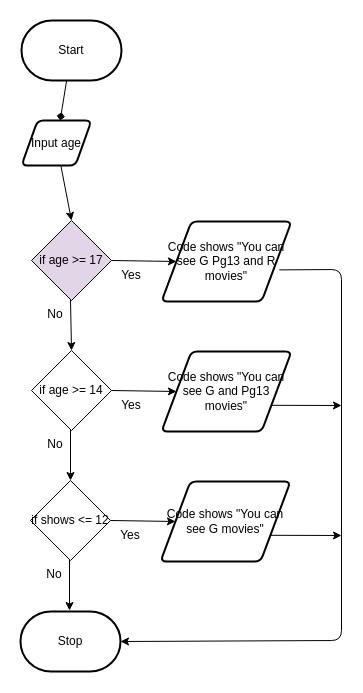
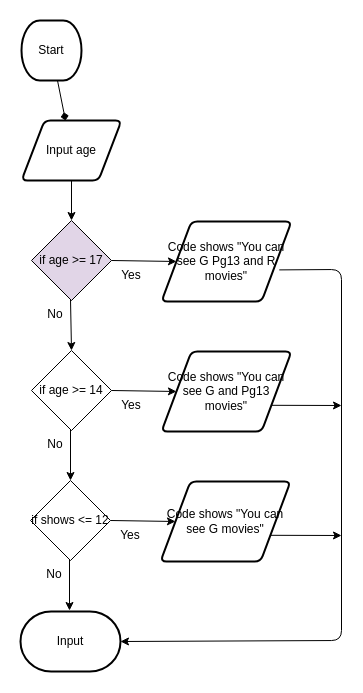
(72, 51) -> (52, 51)
(57, 143) -> (72, 151)
(71, 642) -> (71, 642)
